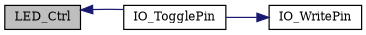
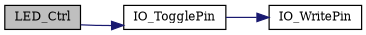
(108, 9) -> (96, 25)
